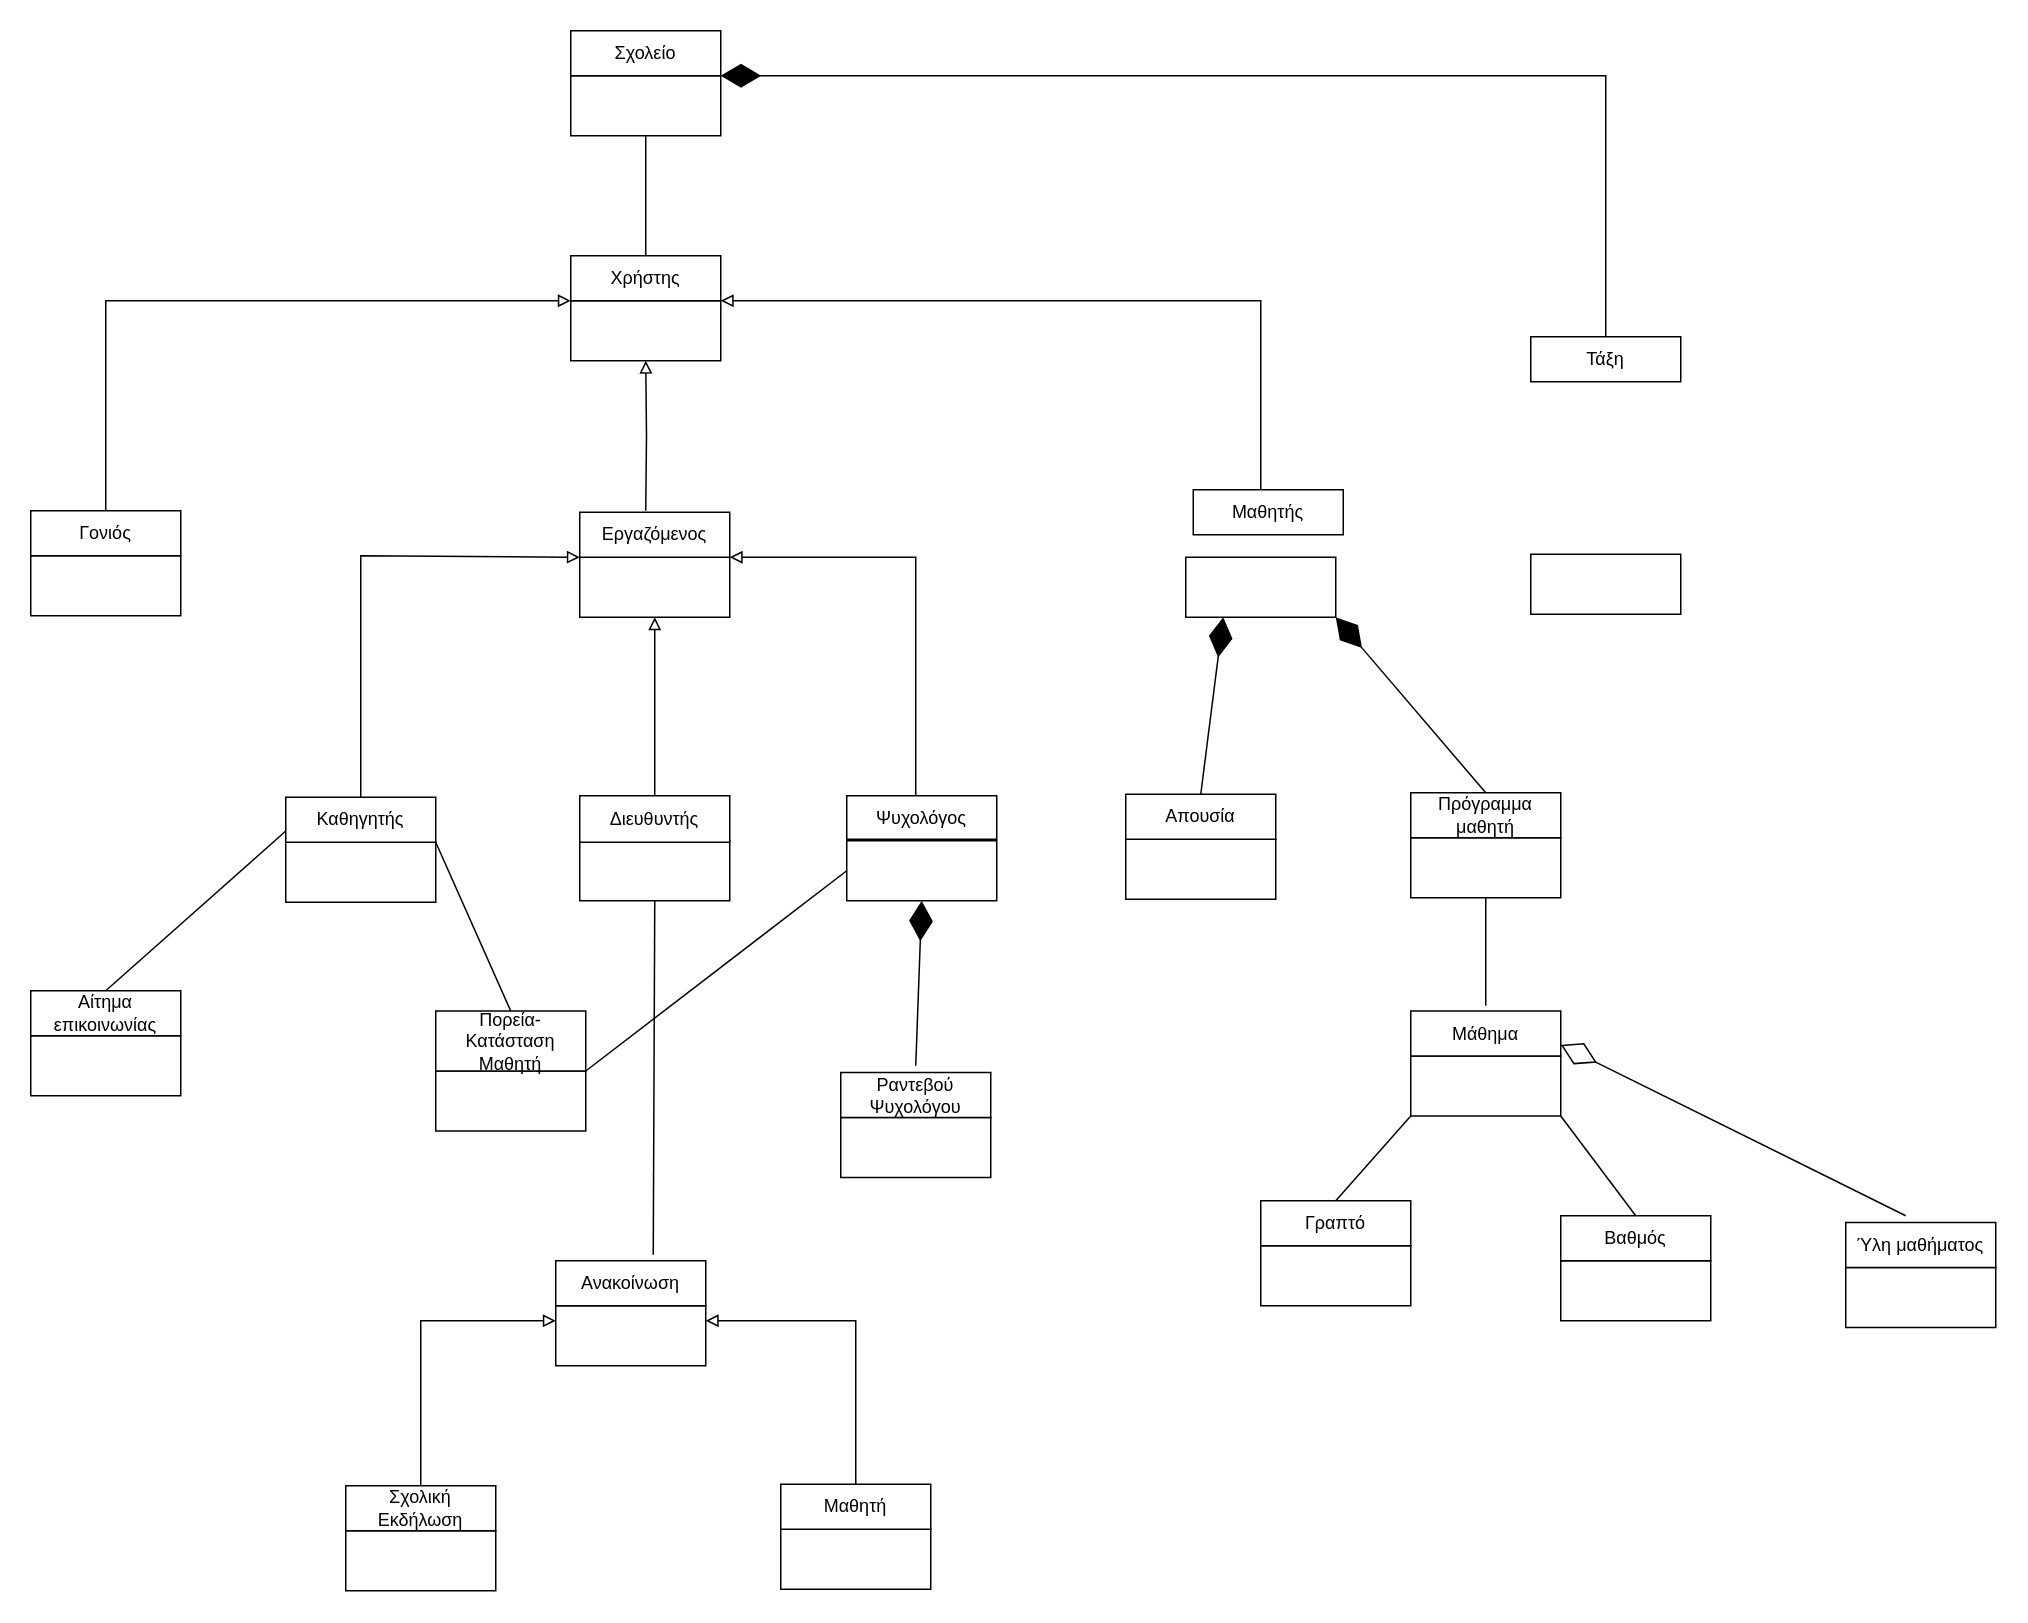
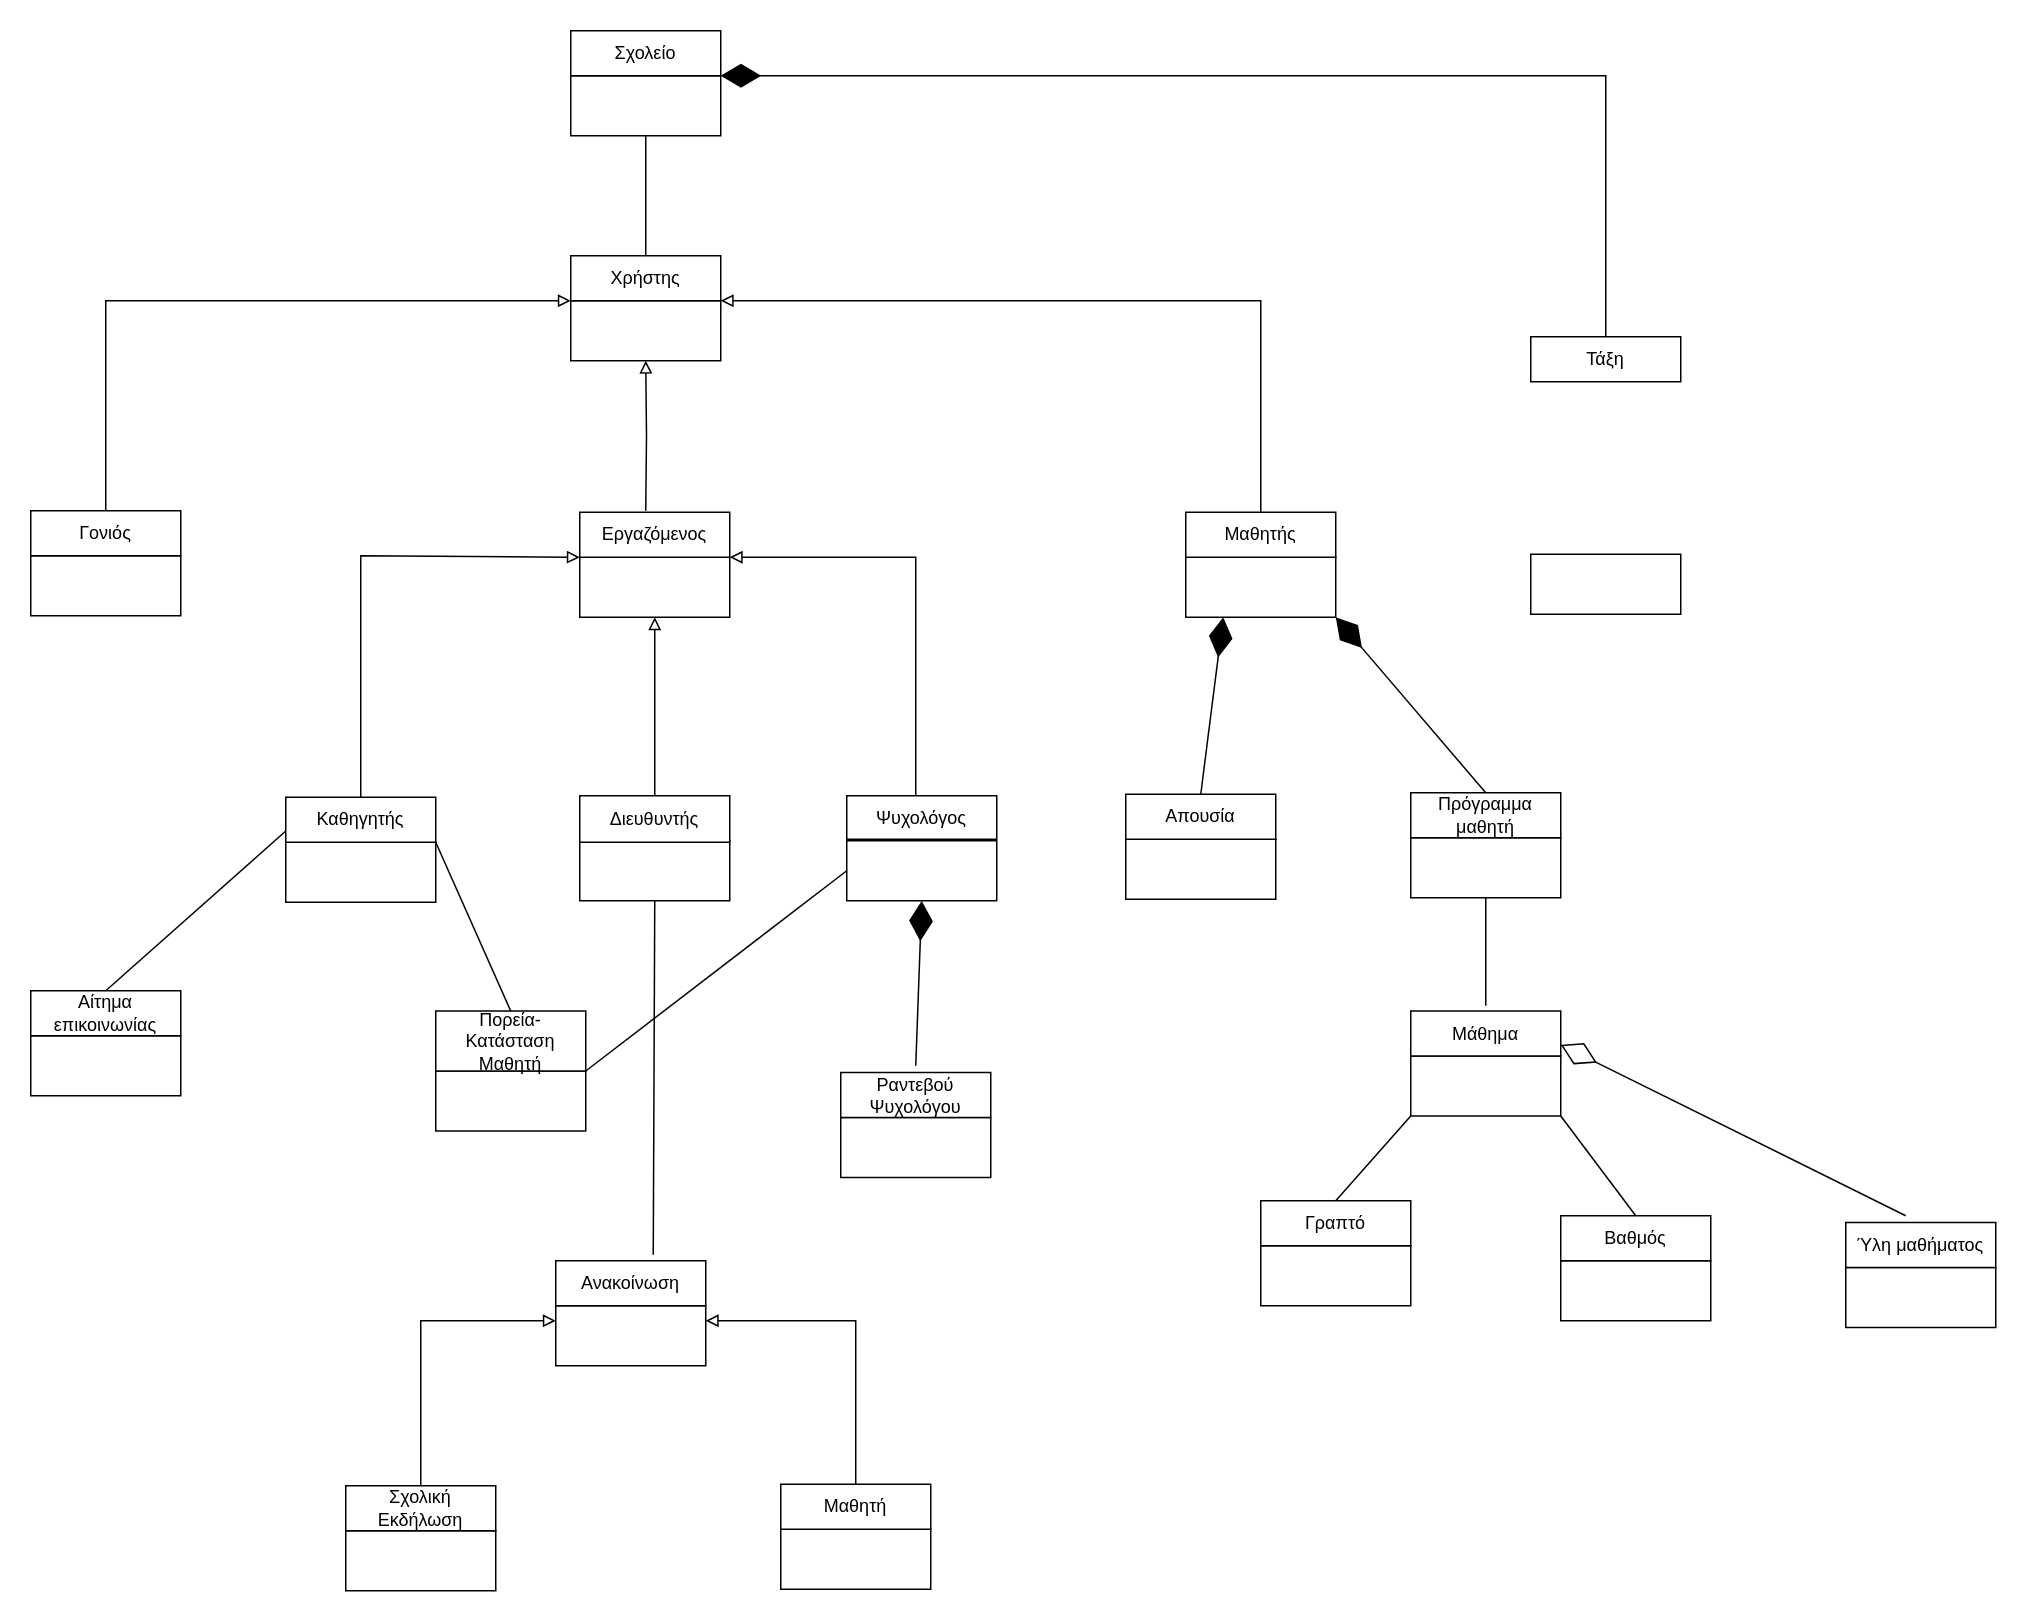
(1268, 512) -> (1261, 535)
